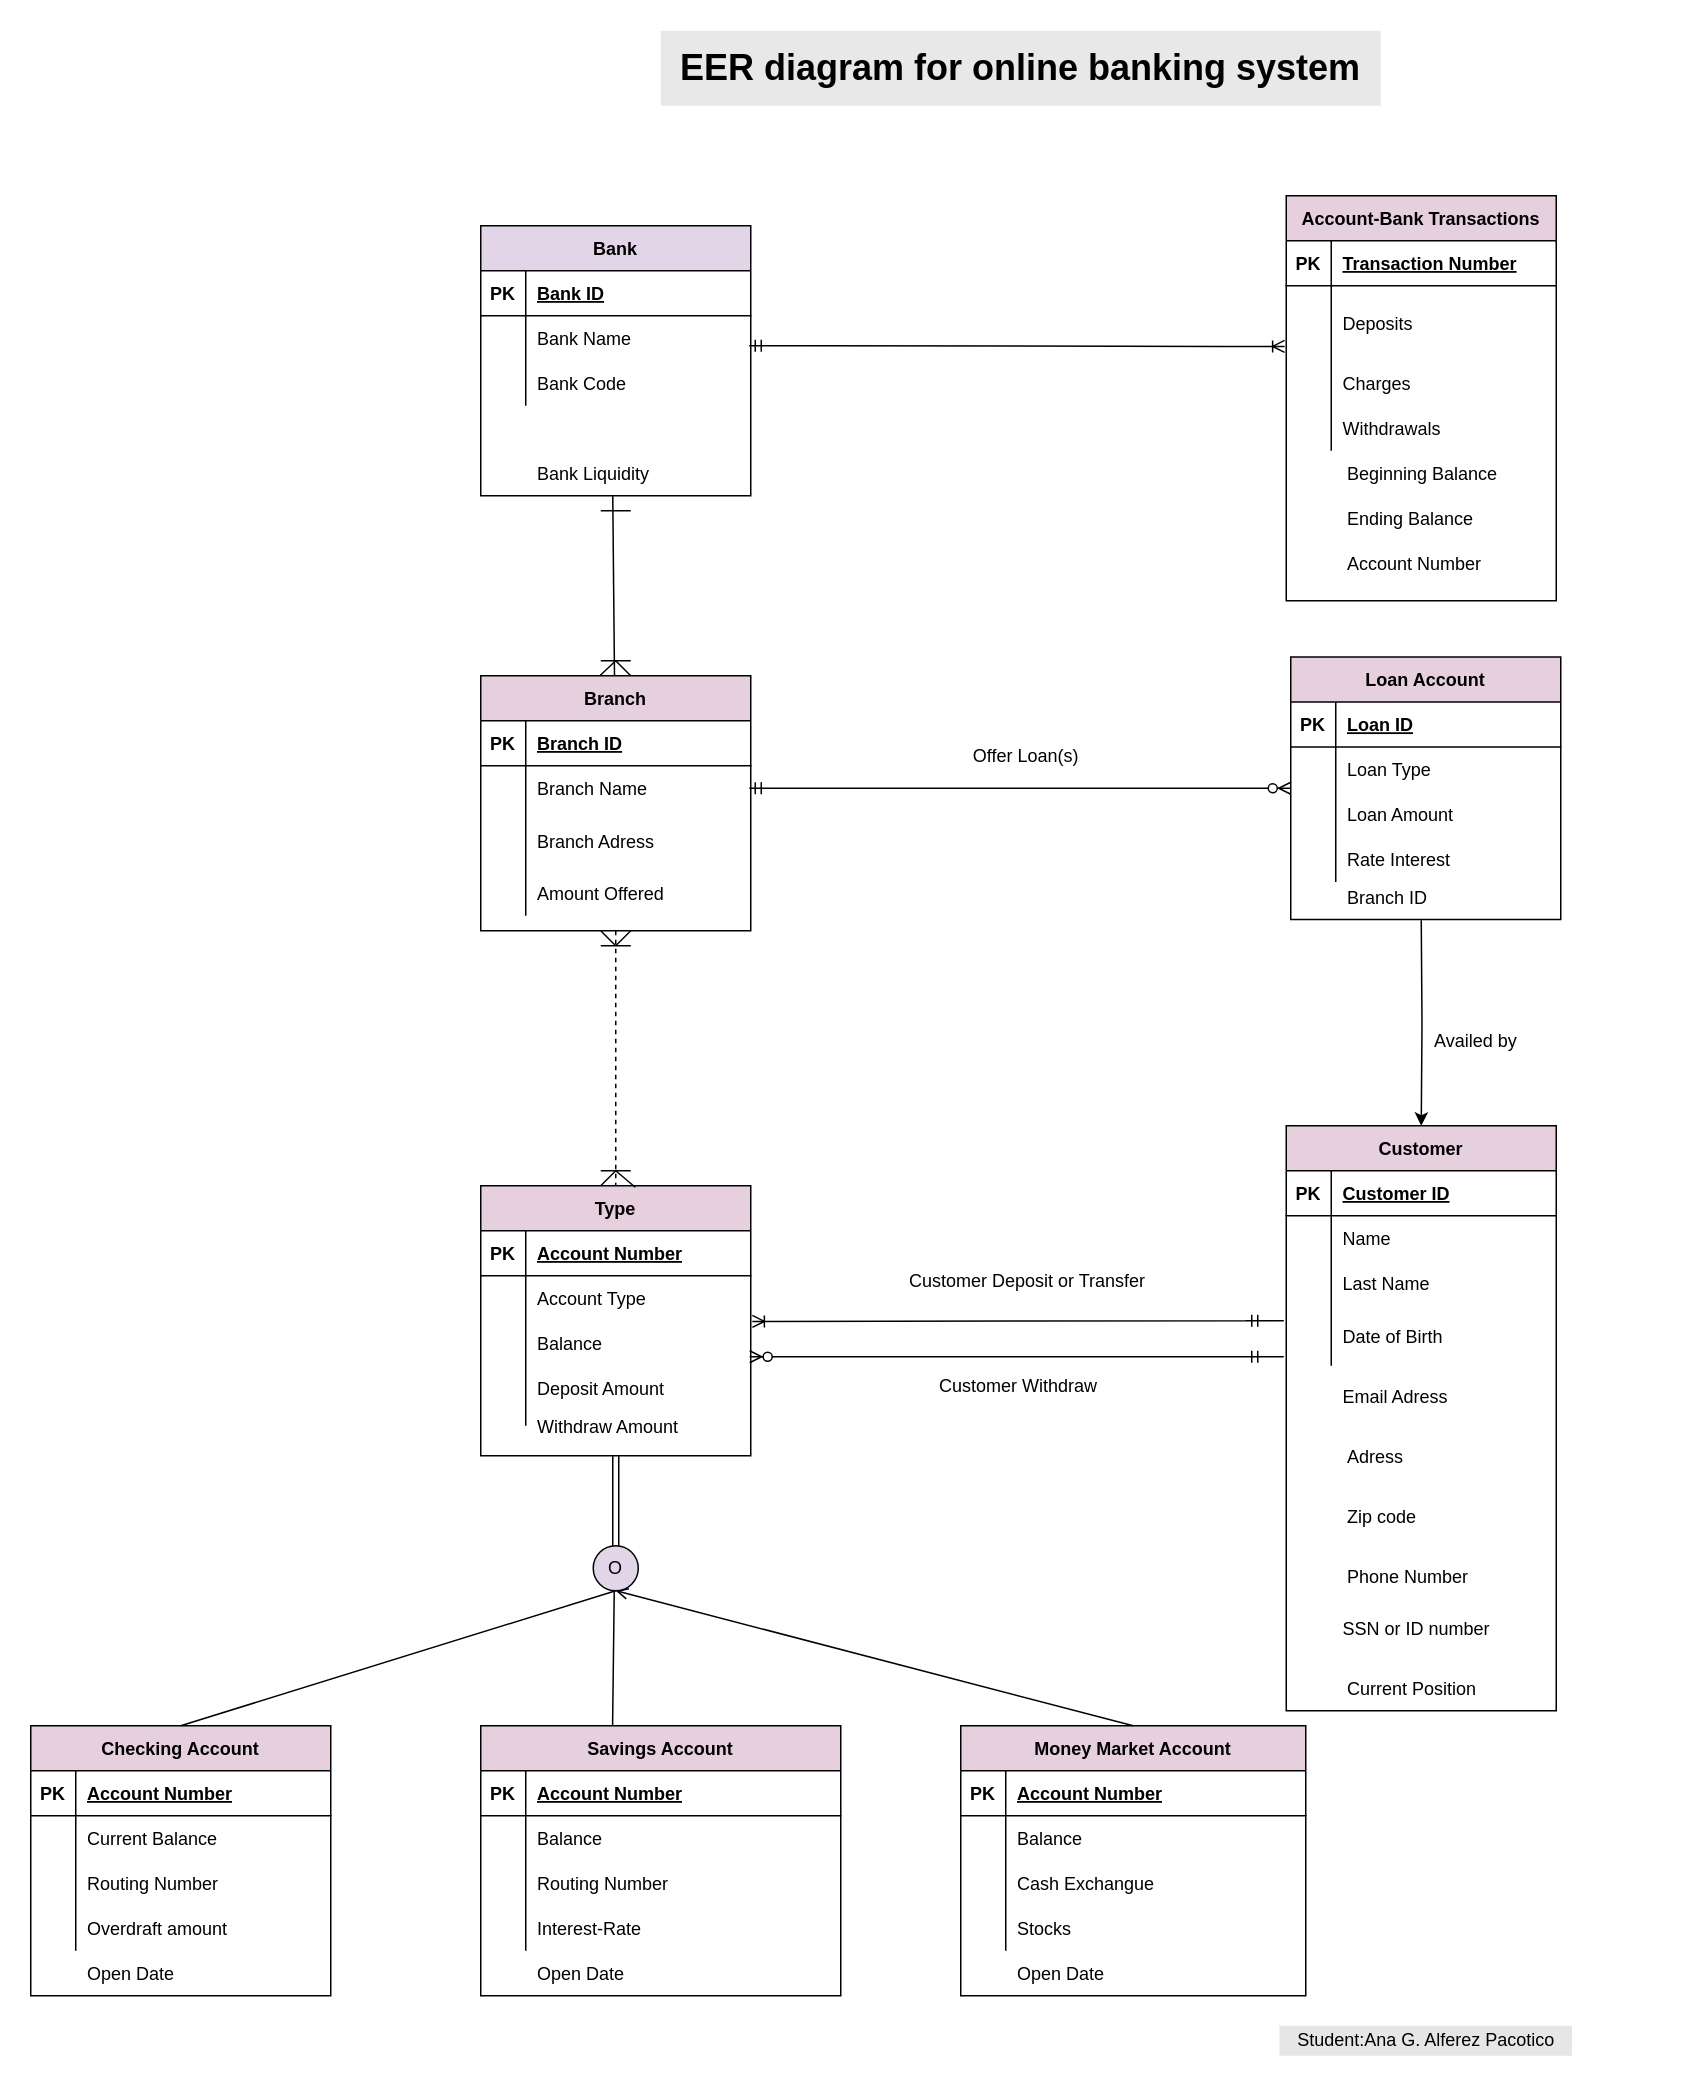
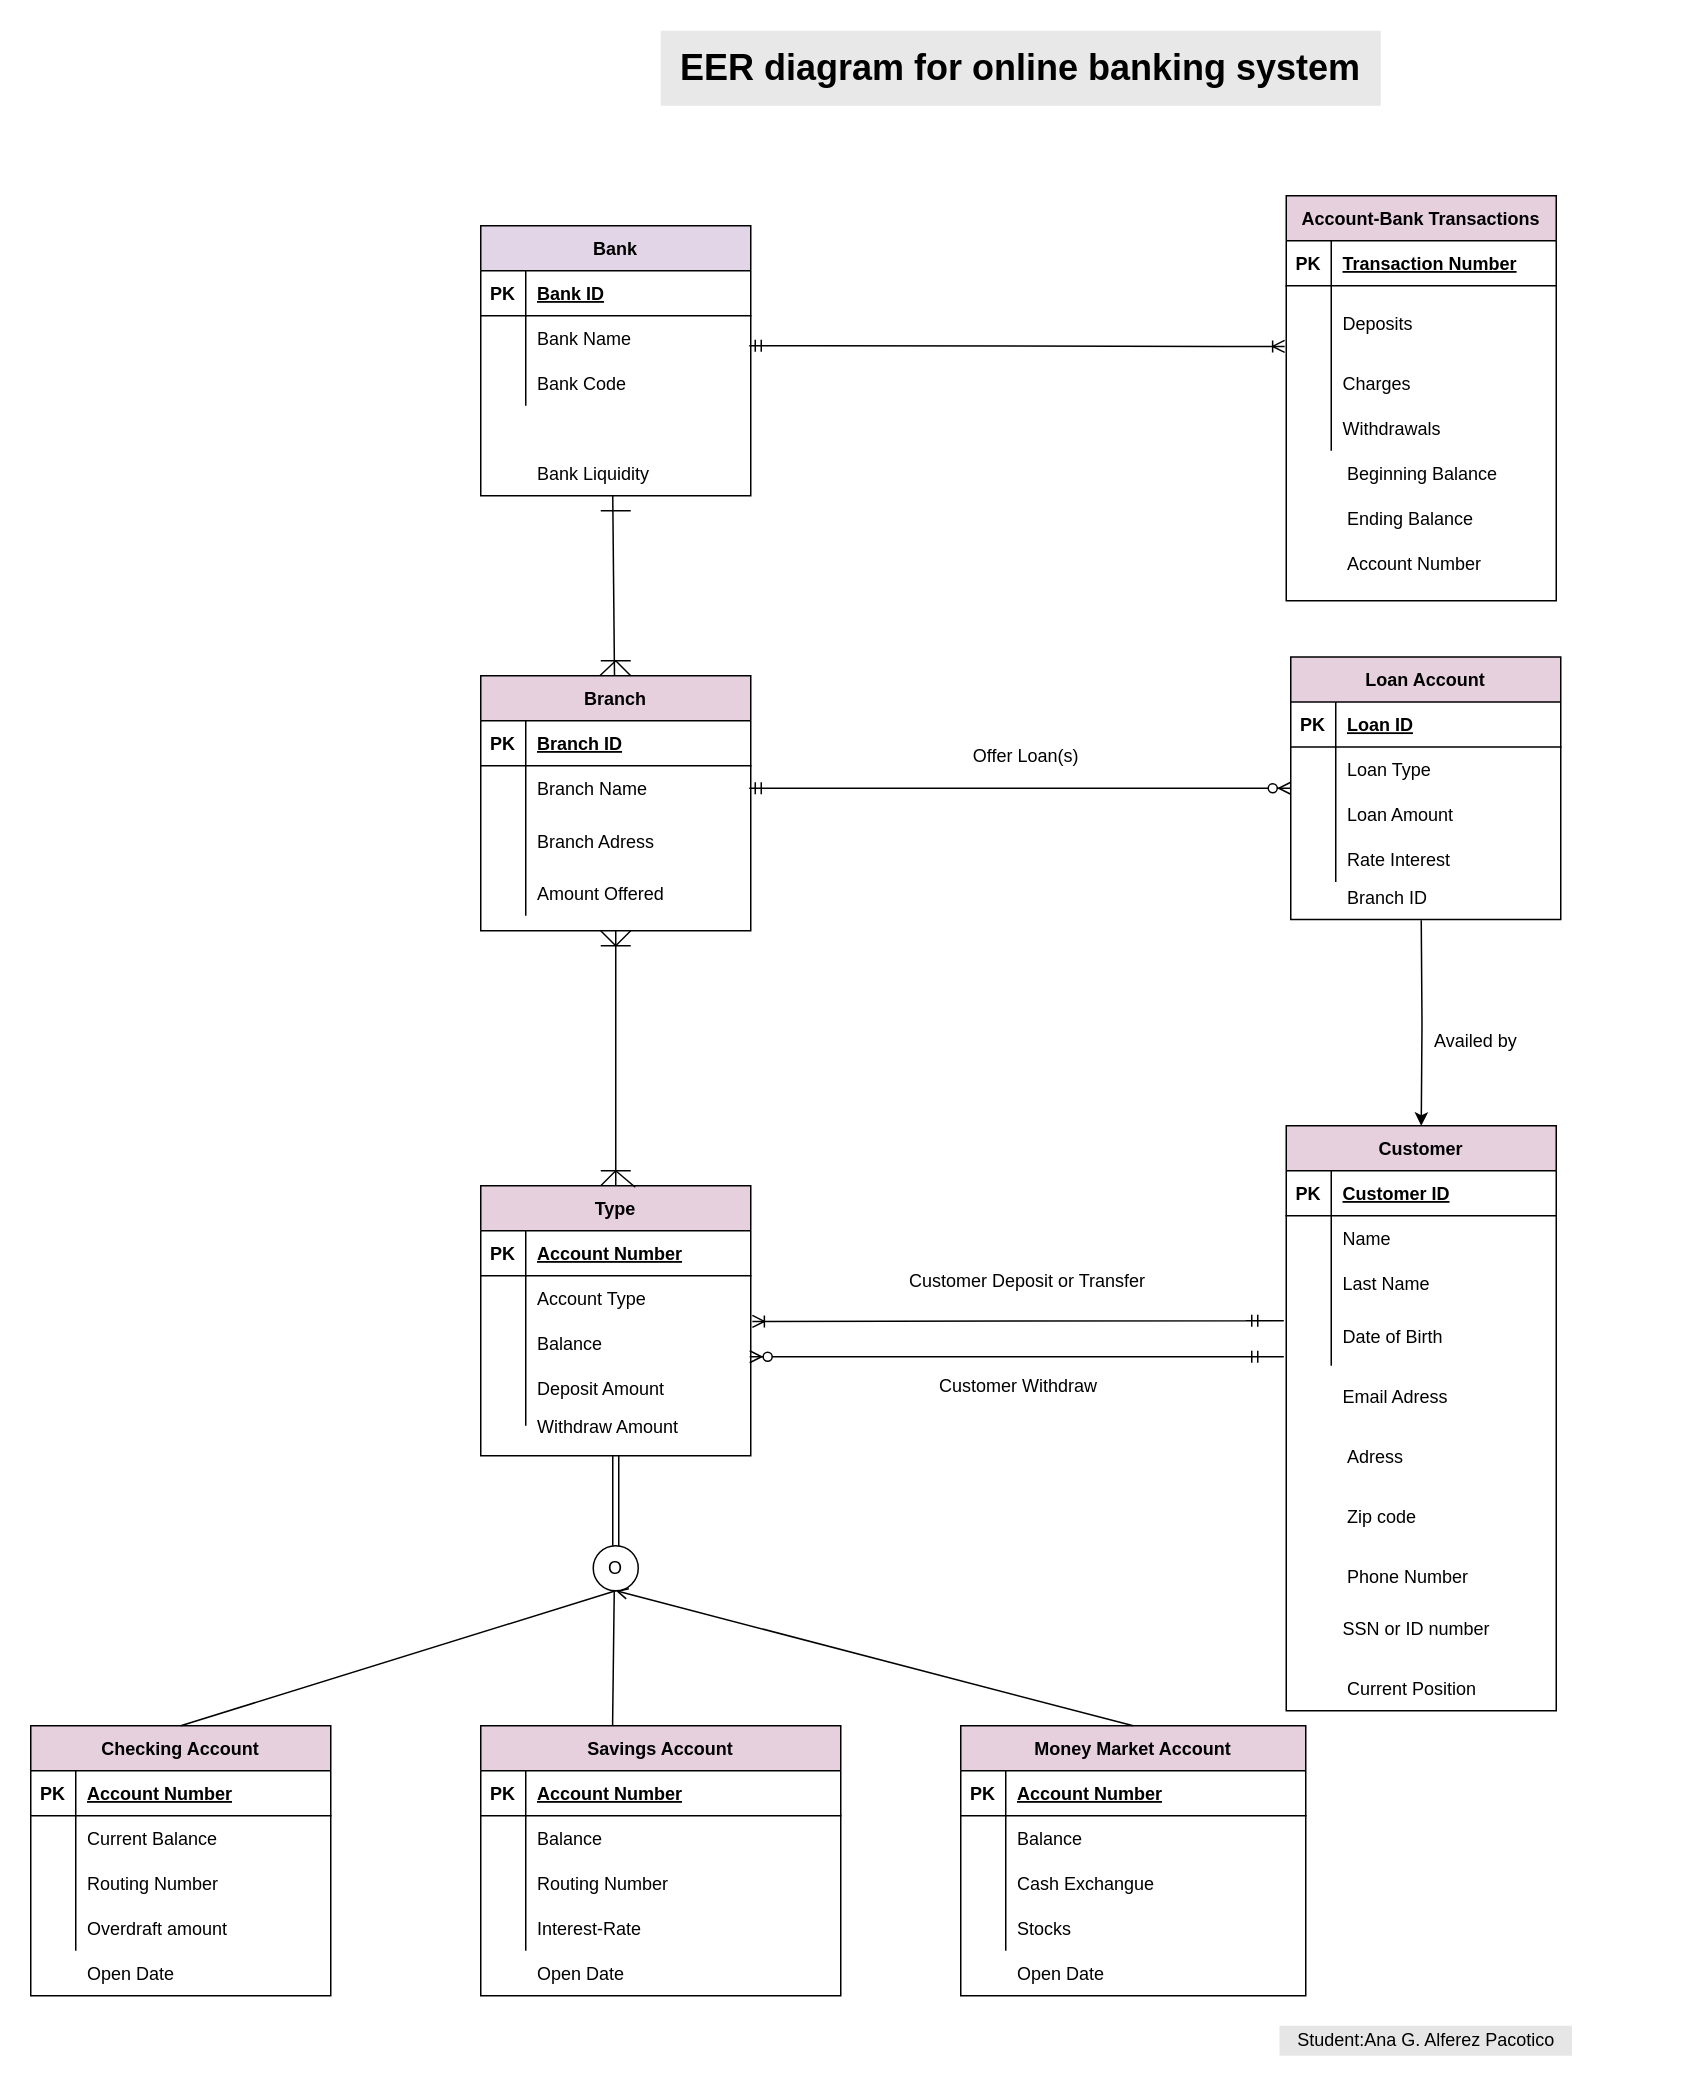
(616, 1058) -> (616, 1058)
(616, 1568) -> (616, 1568)
